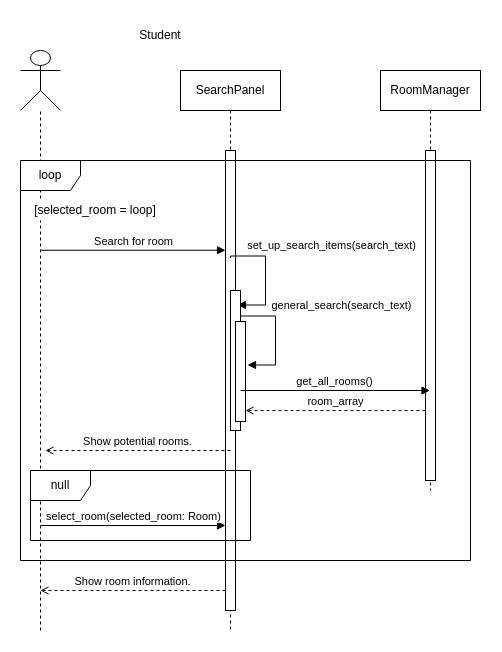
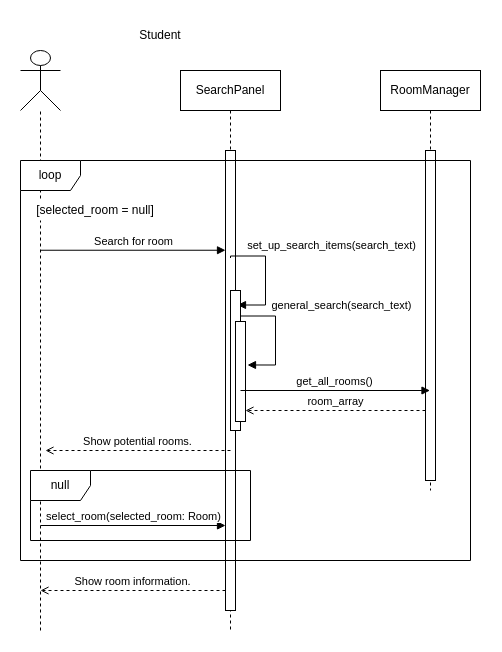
(96, 211) -> (96, 211)
